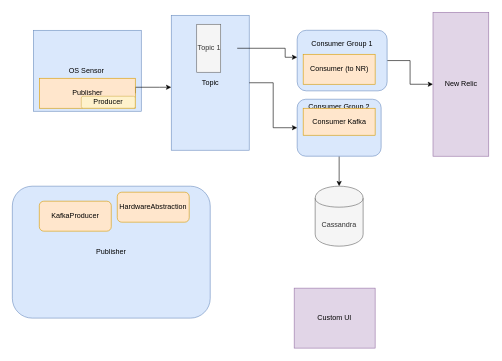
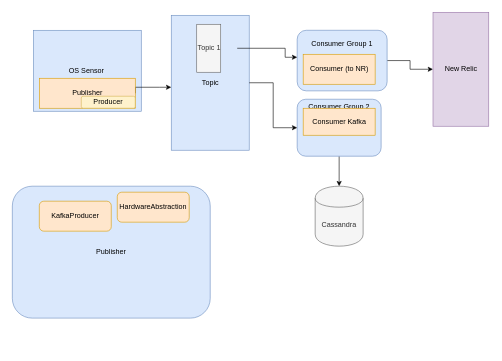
(461, 84) -> (461, 69)
(335, 318) -> none
